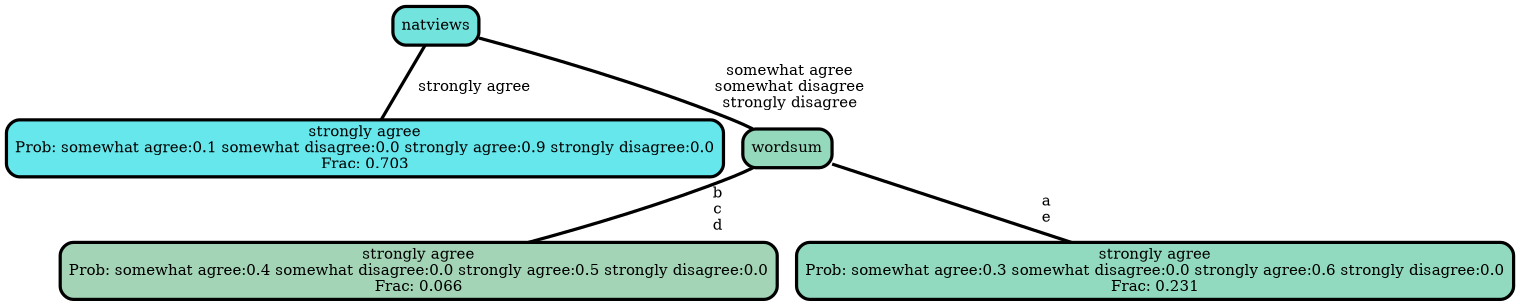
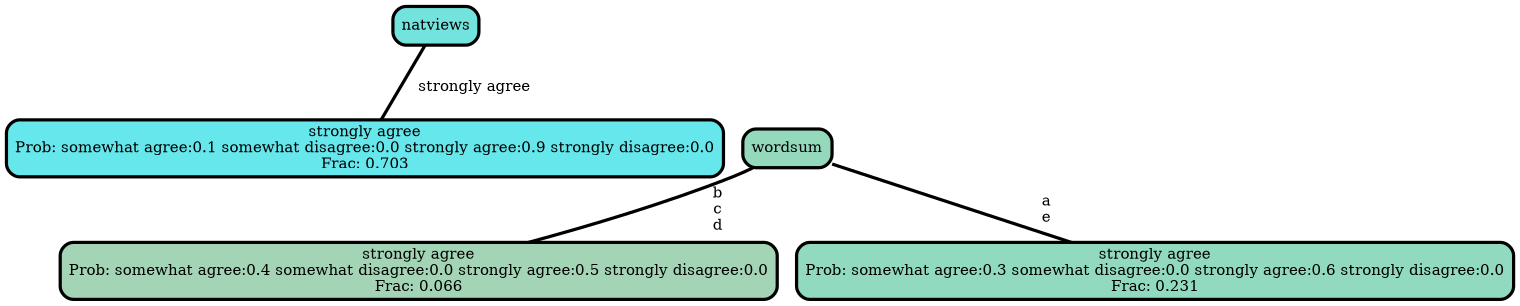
(617, 79) -> none
